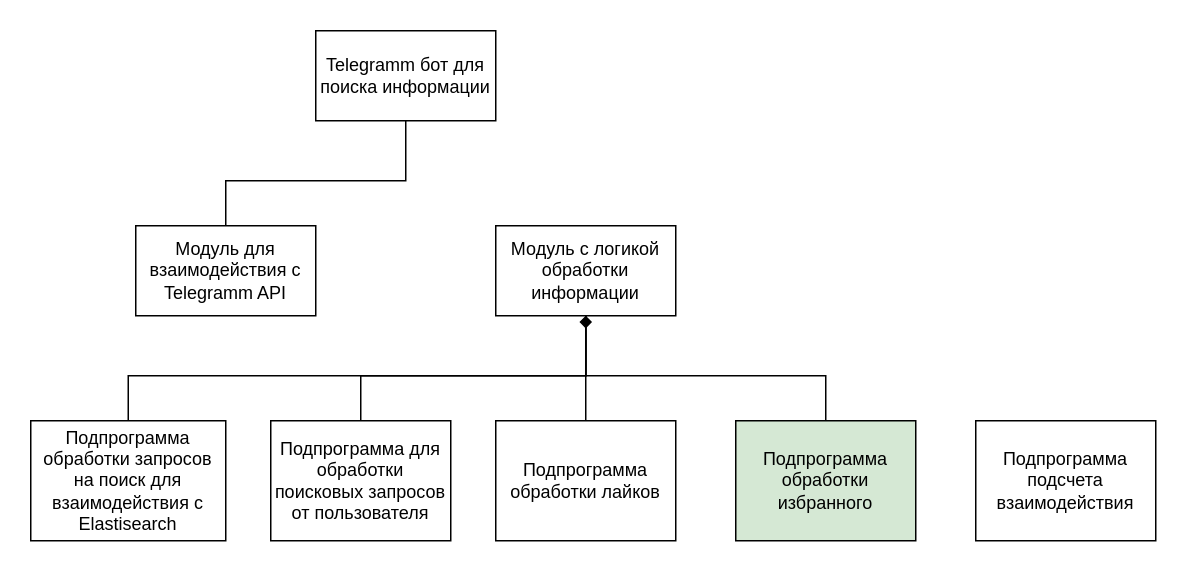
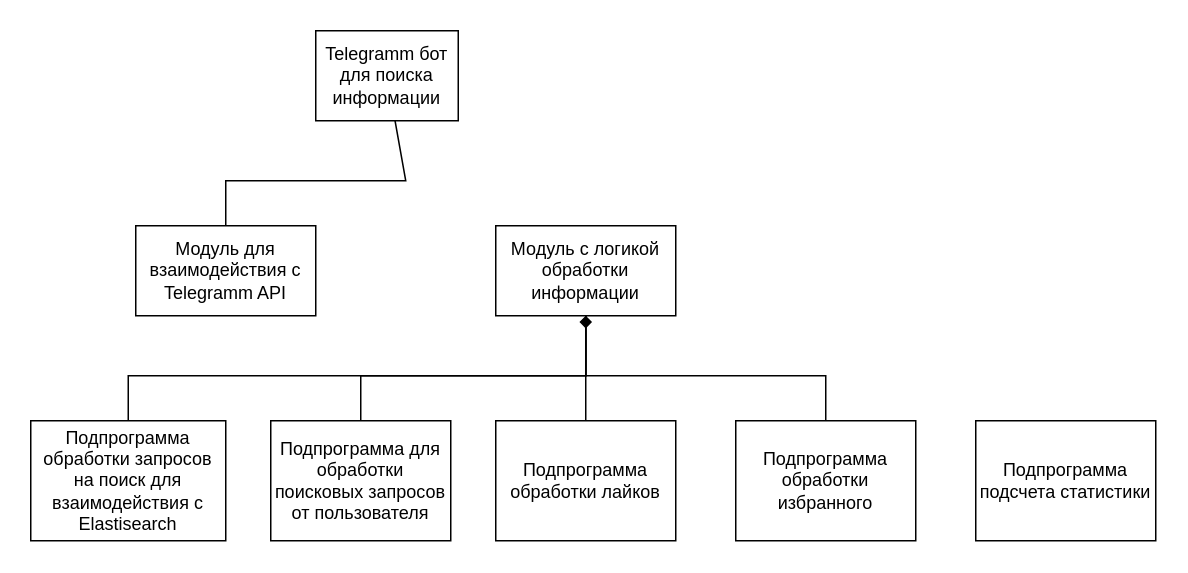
(406, 76) -> (387, 76)
(826, 481) -> (826, 481)
(1066, 481) -> (1066, 481)
